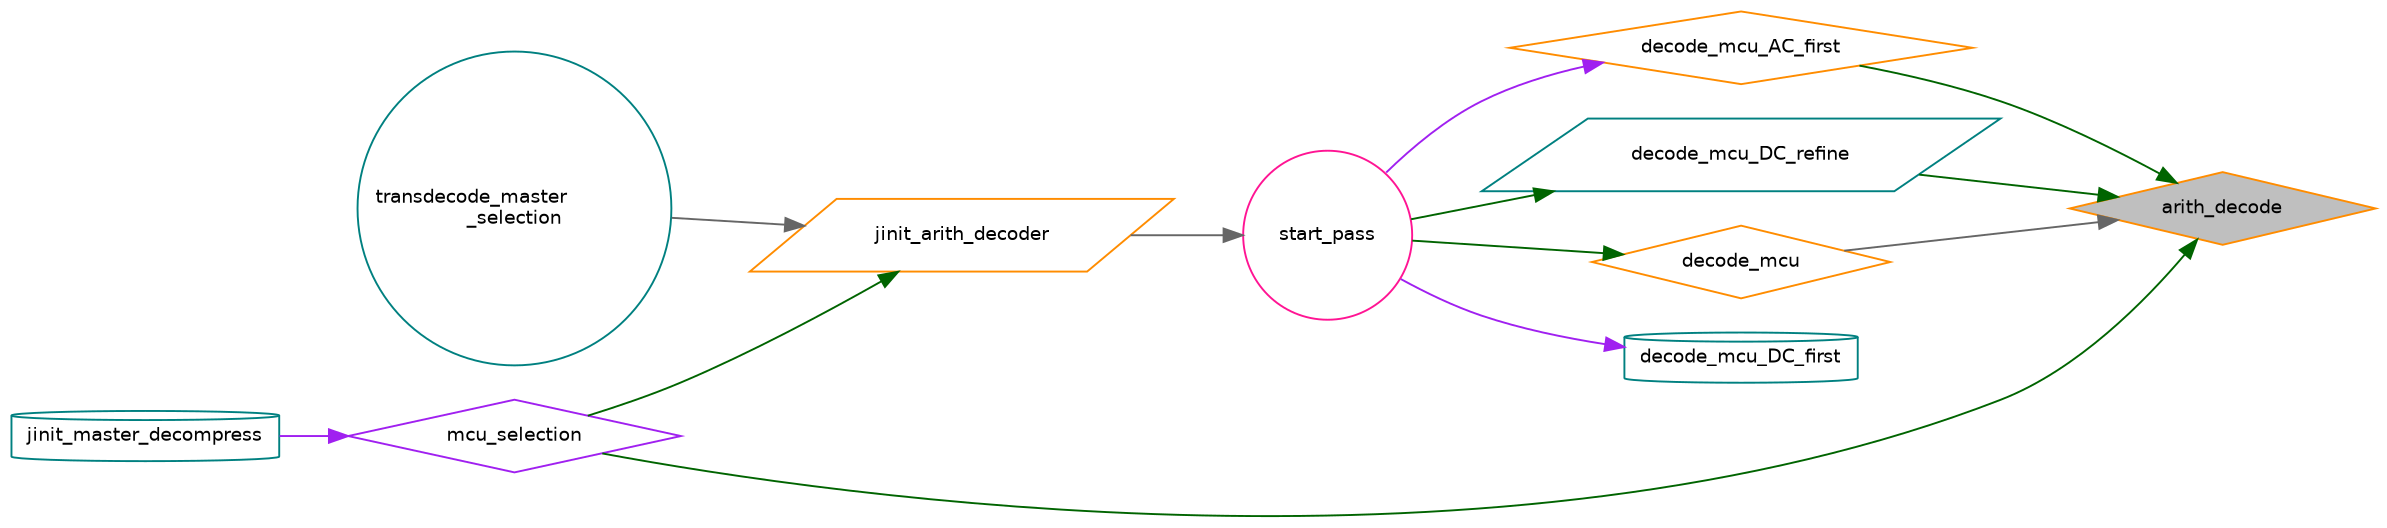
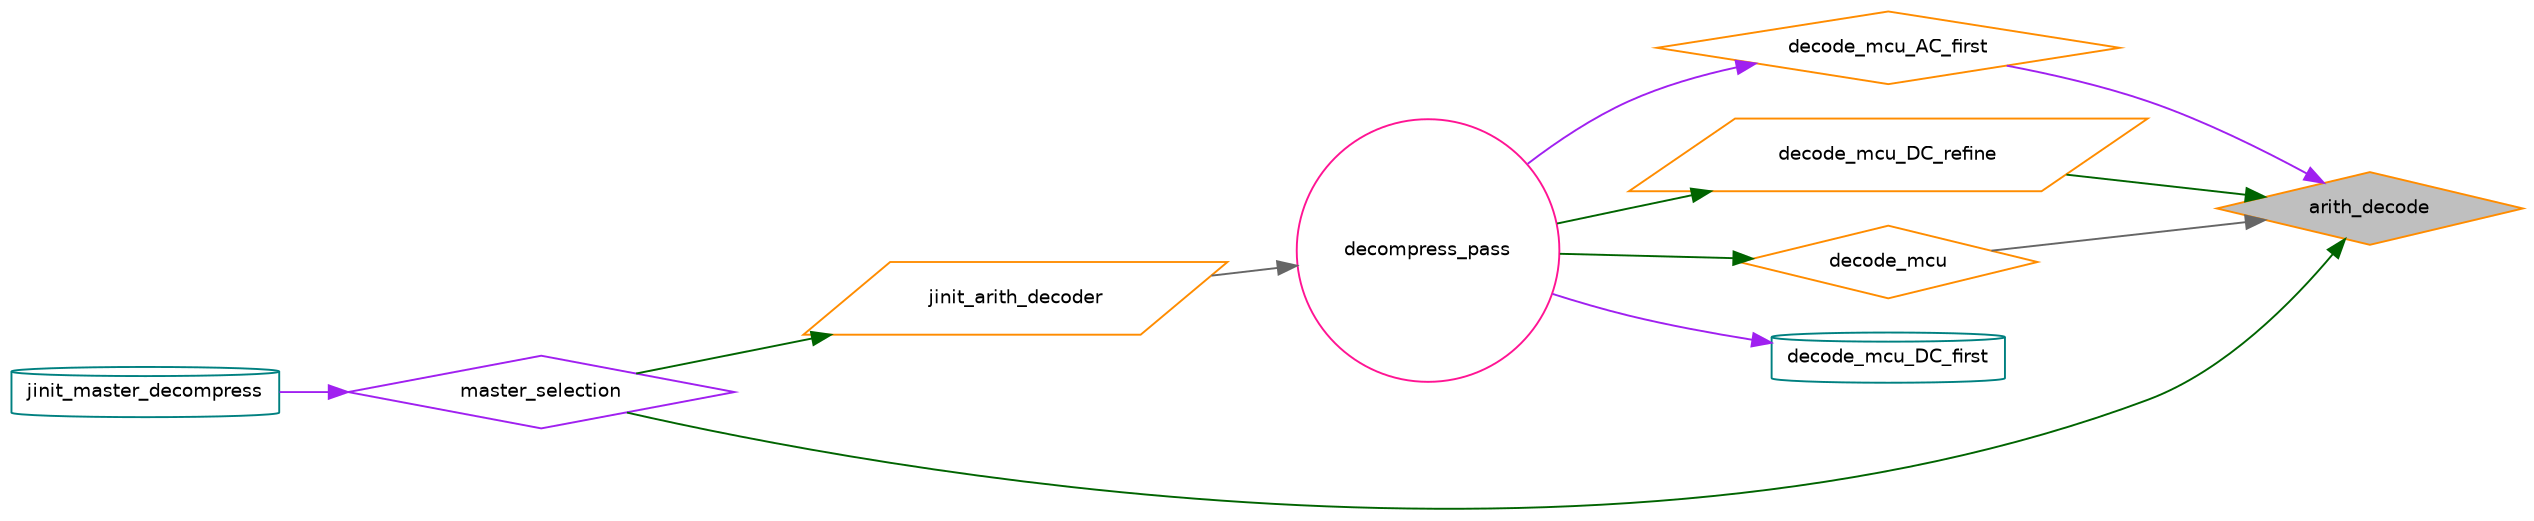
(2014, 106) -> (2162, 106)
(1741, 155) -> (1888, 155)
(514, 208) -> none
(1328, 235) -> (1428, 251)
(514, 436) -> (541, 392)
